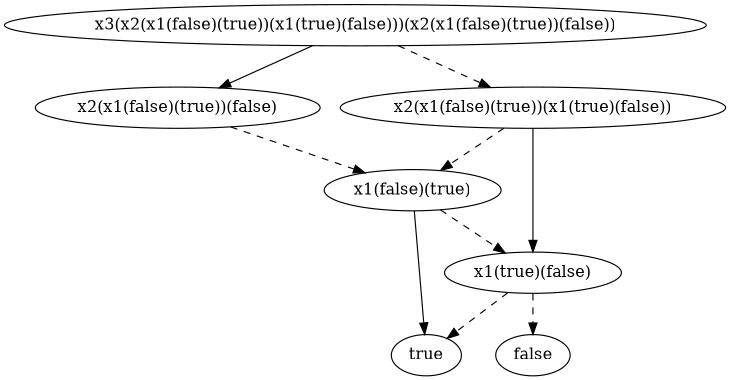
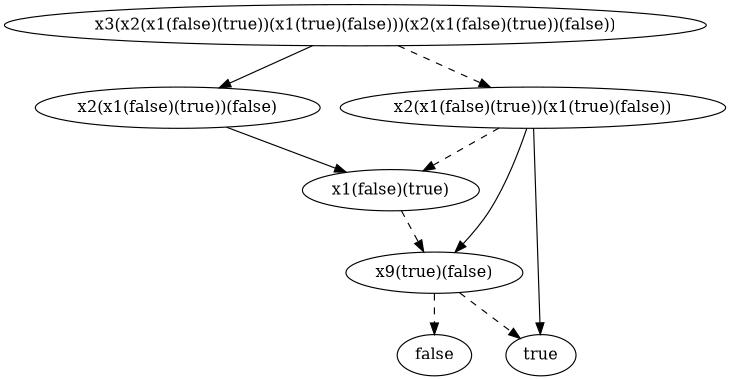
(292, 148) -> (281, 148)
(419, 267) -> (537, 226)
(533, 273) -> (434, 273)
